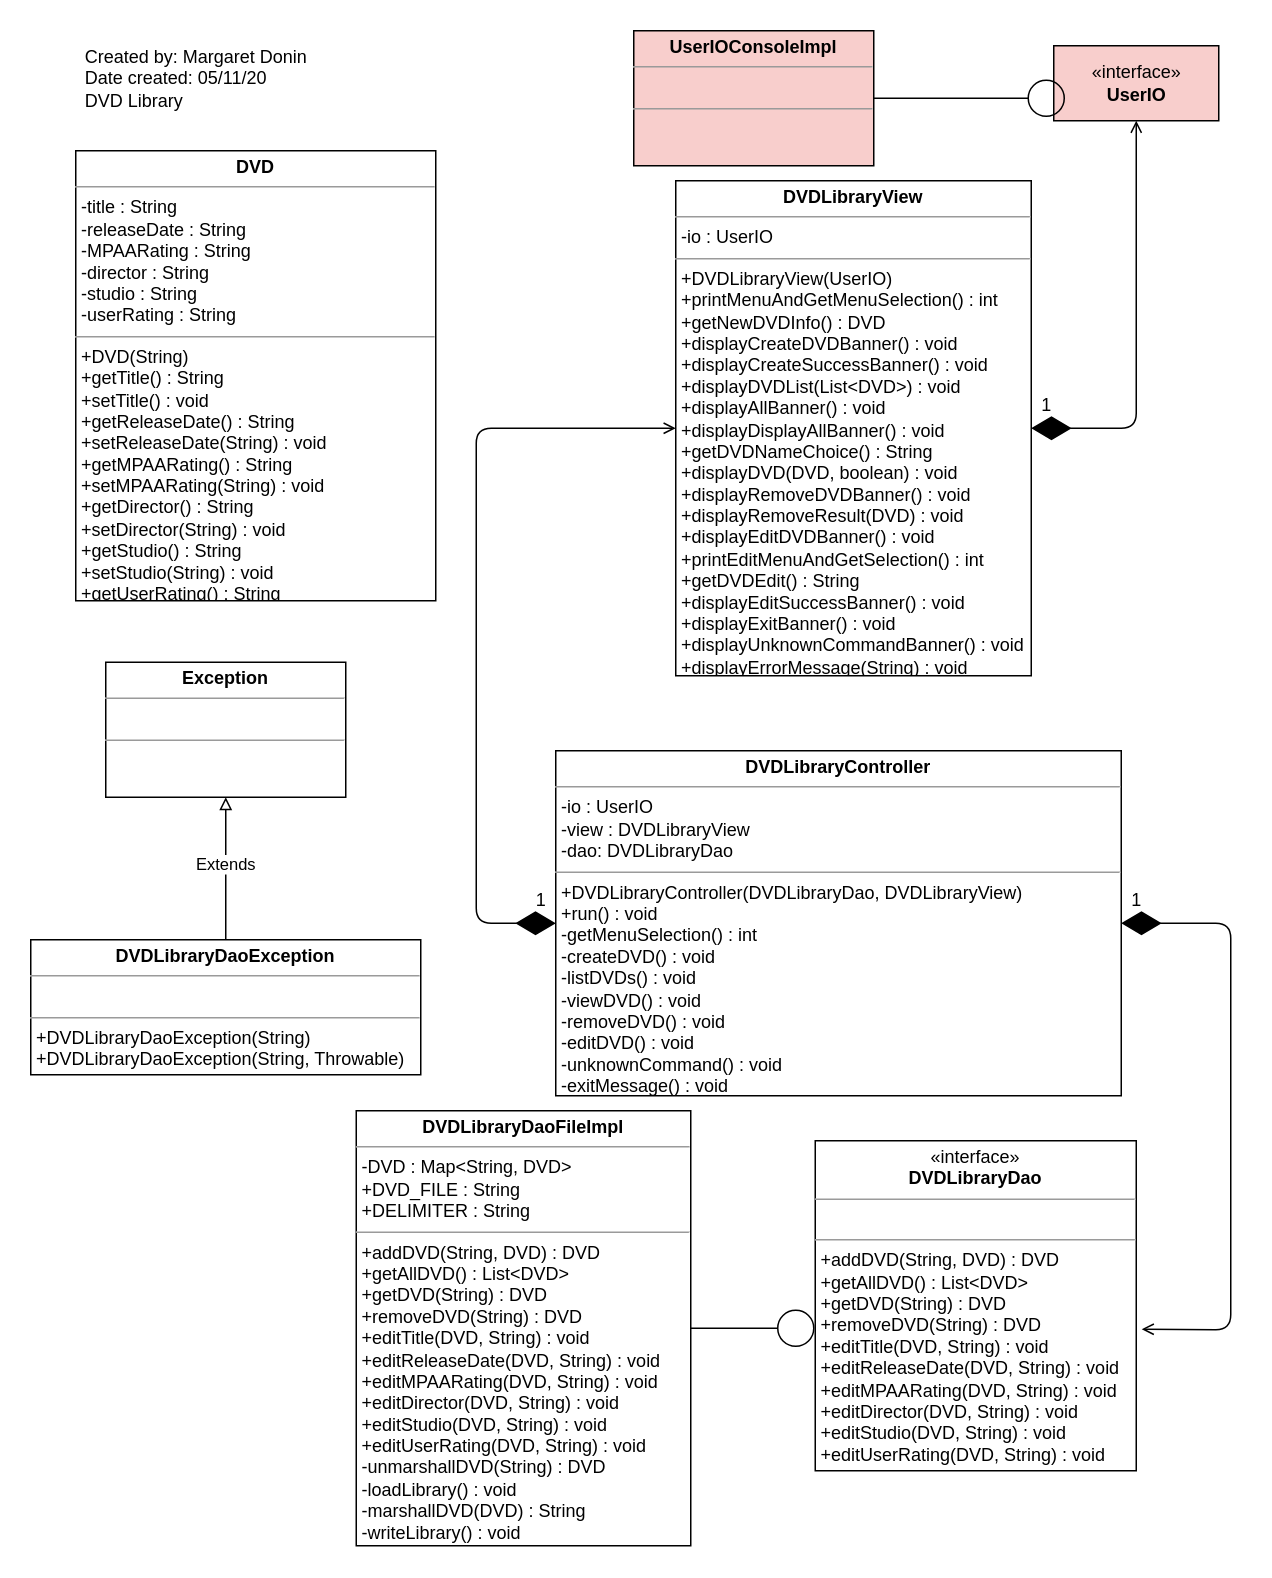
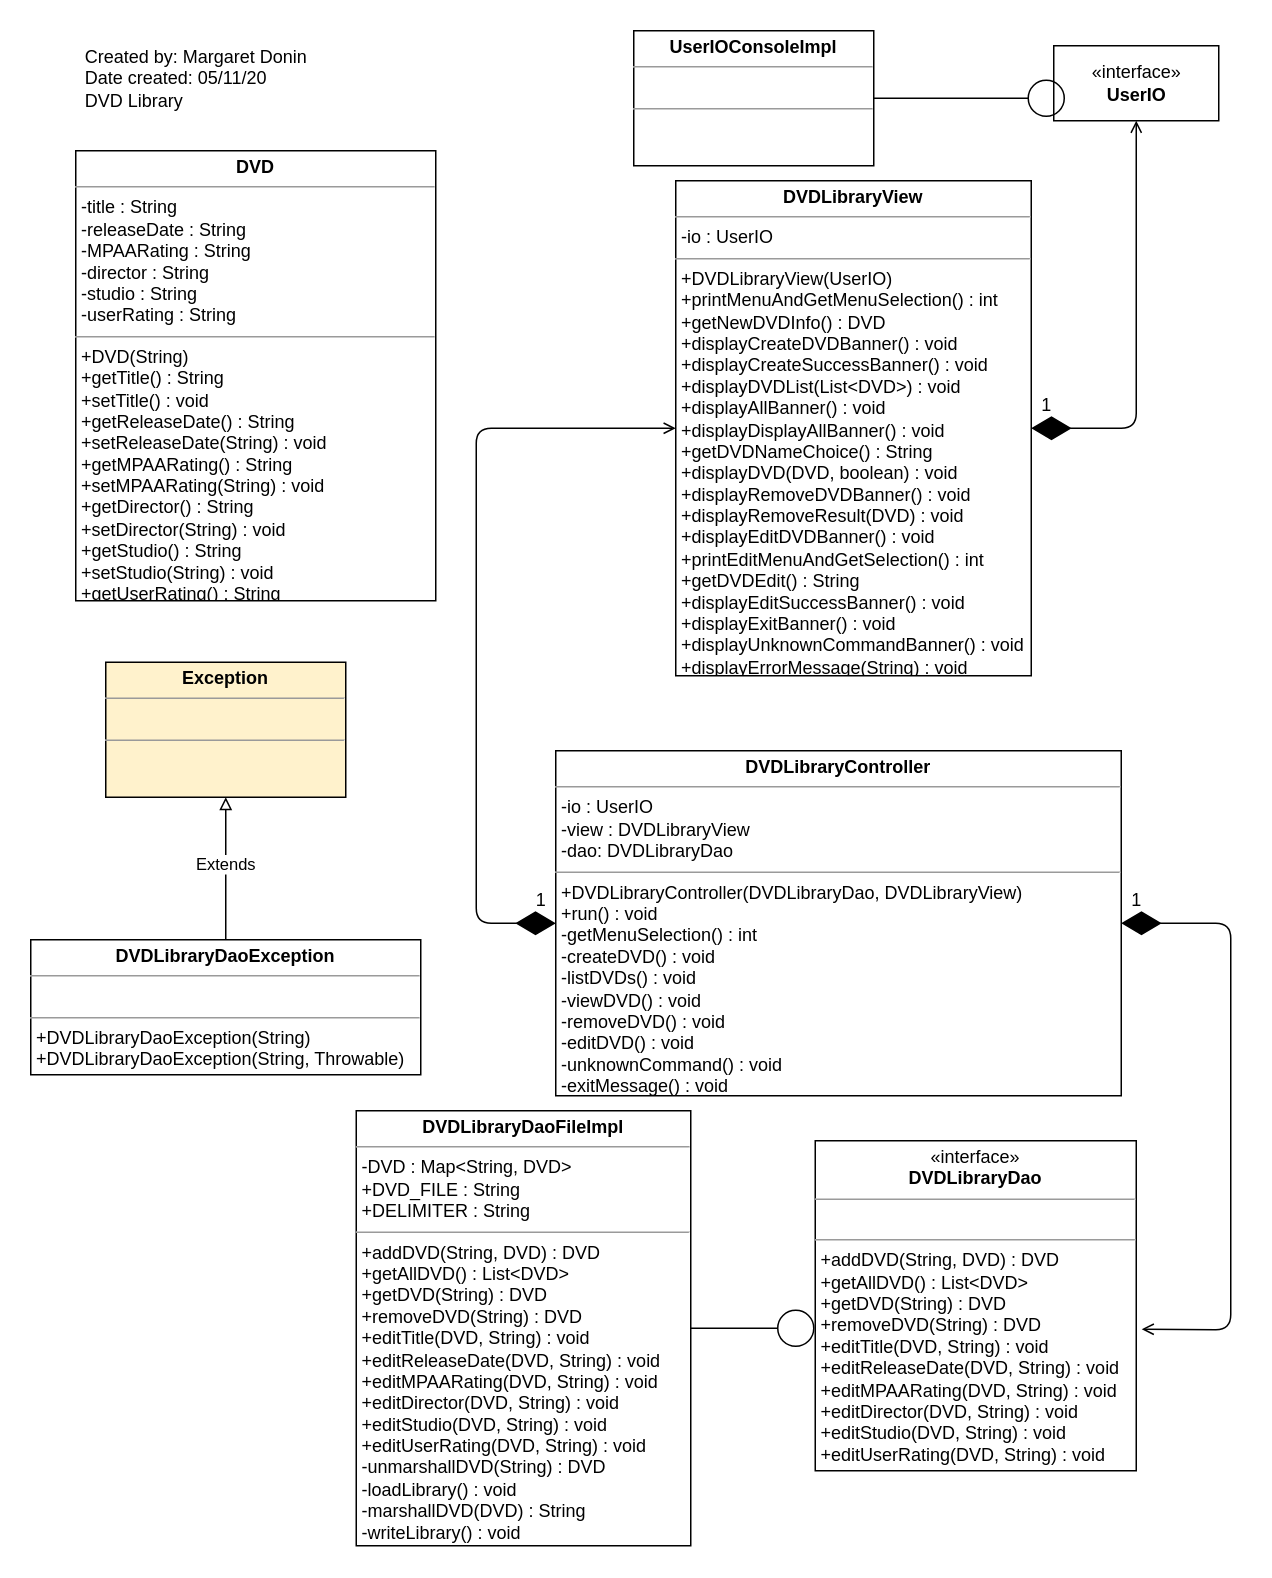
(1136, 83) -> (1136, 83)
(754, 98) -> (754, 98)
(226, 730) -> (226, 730)
